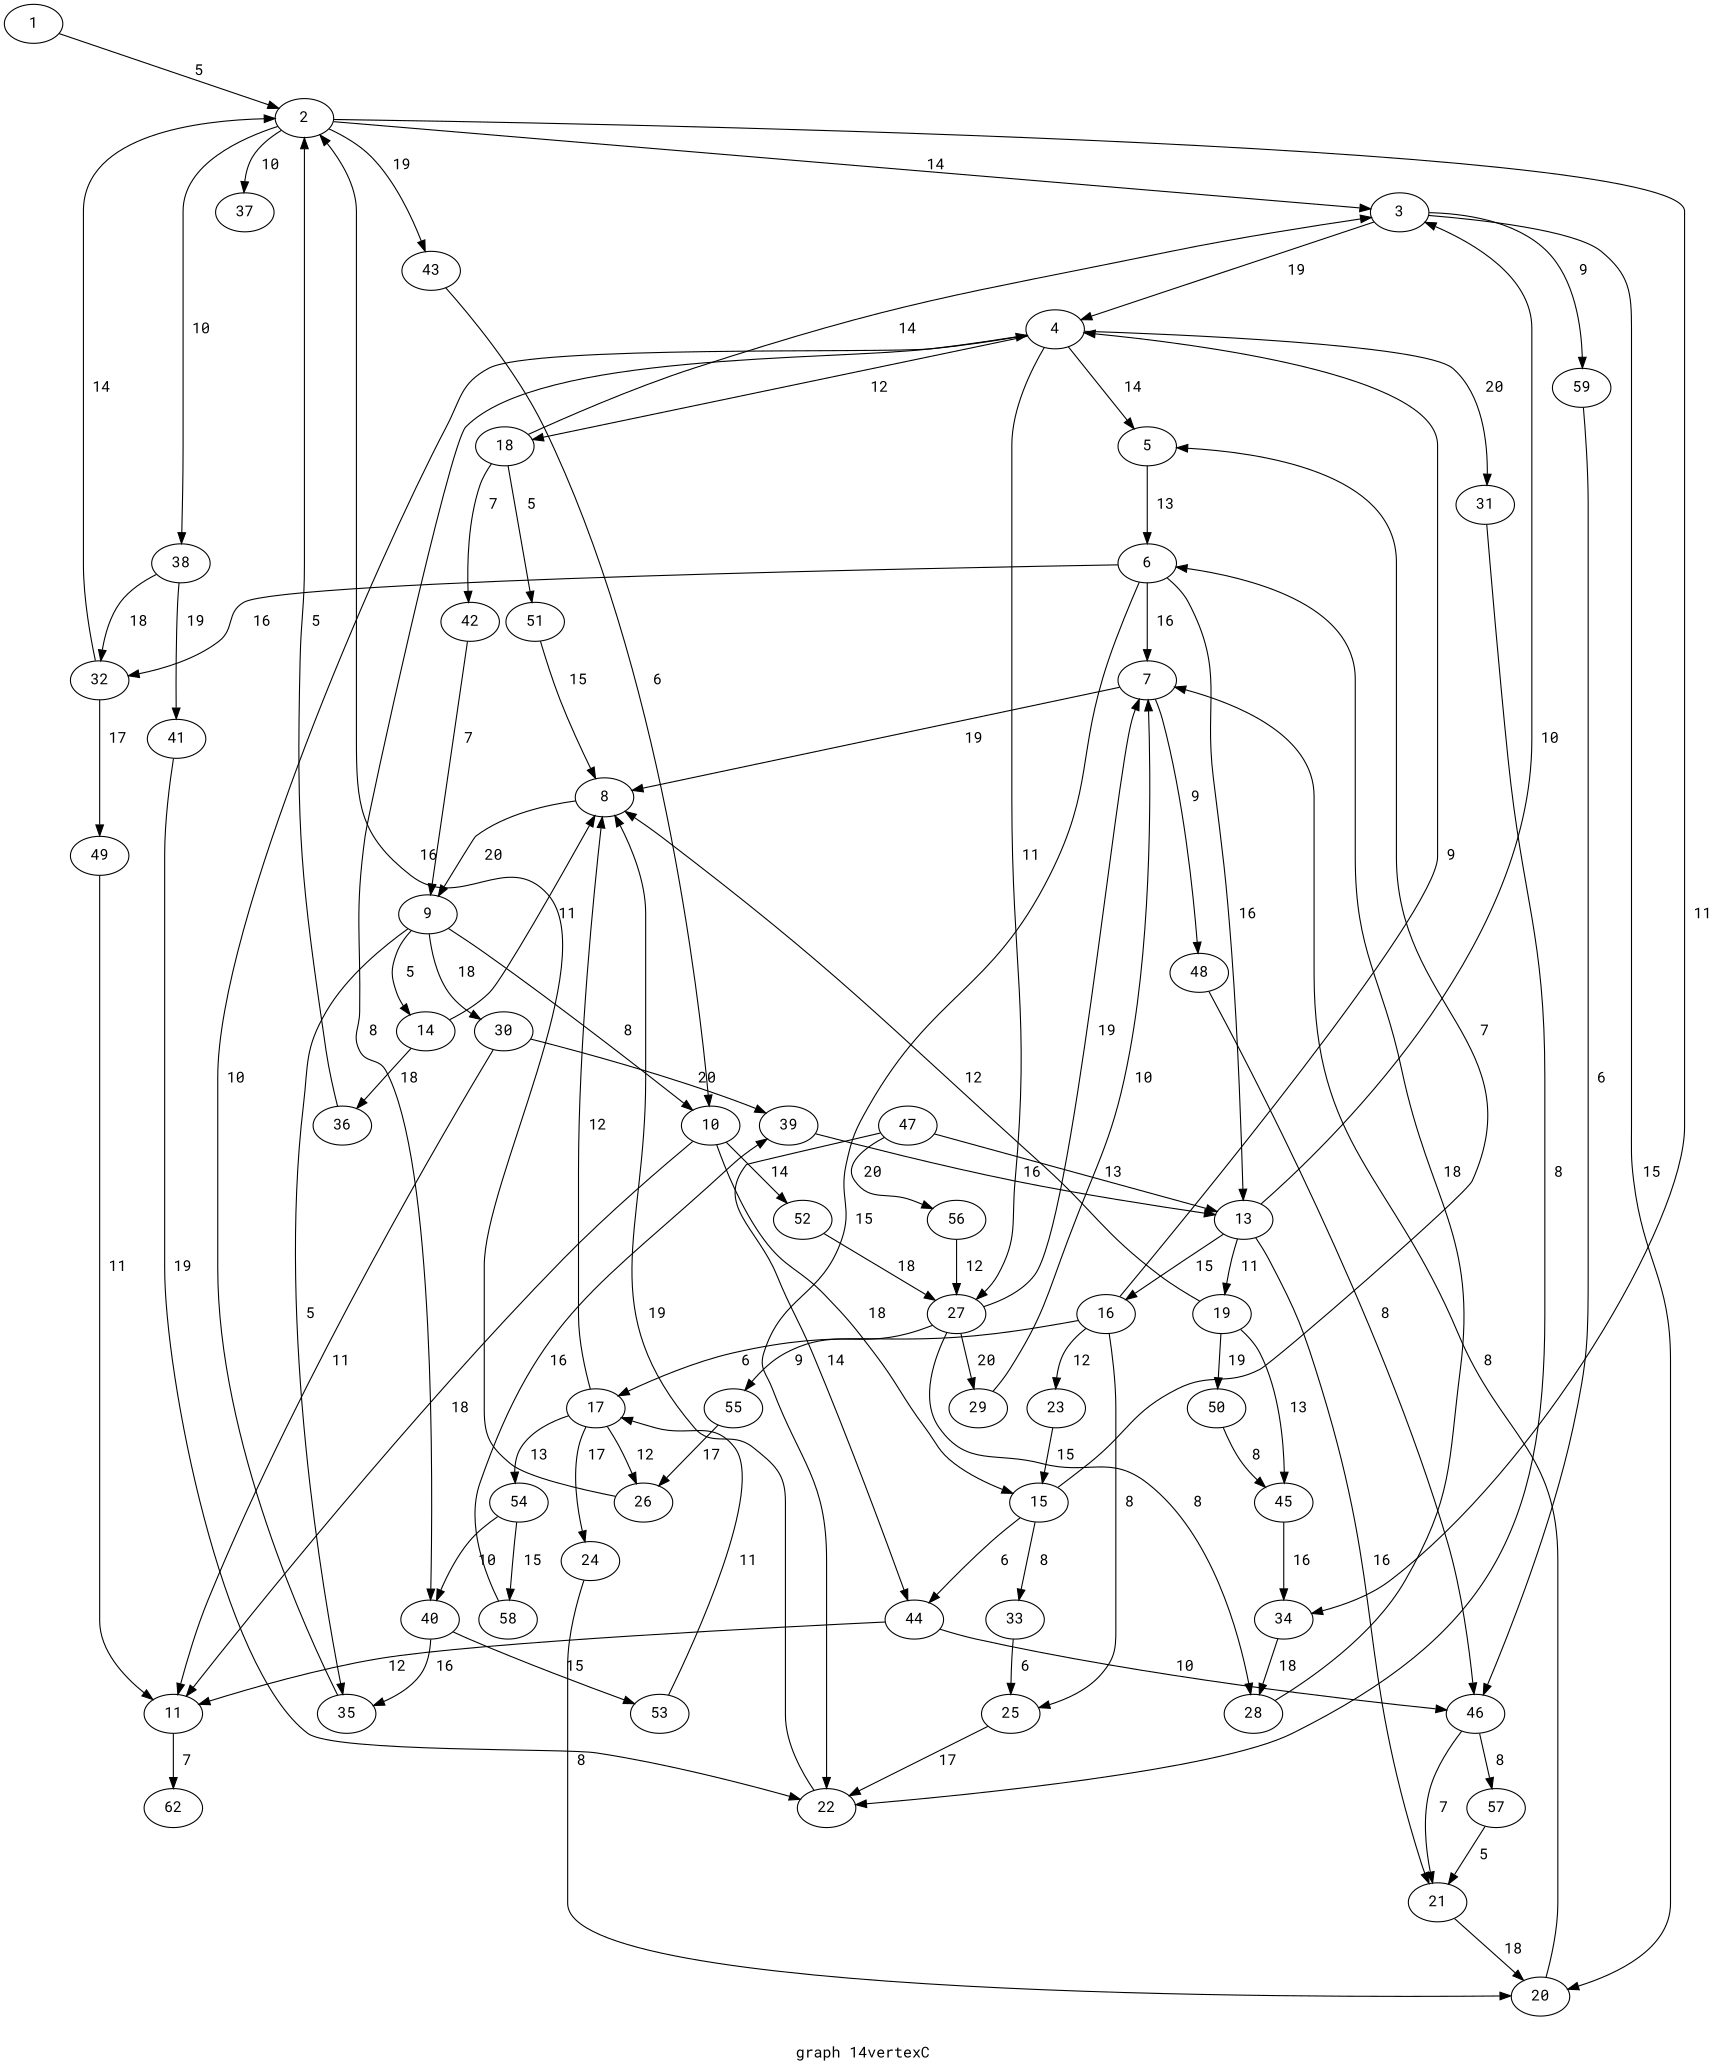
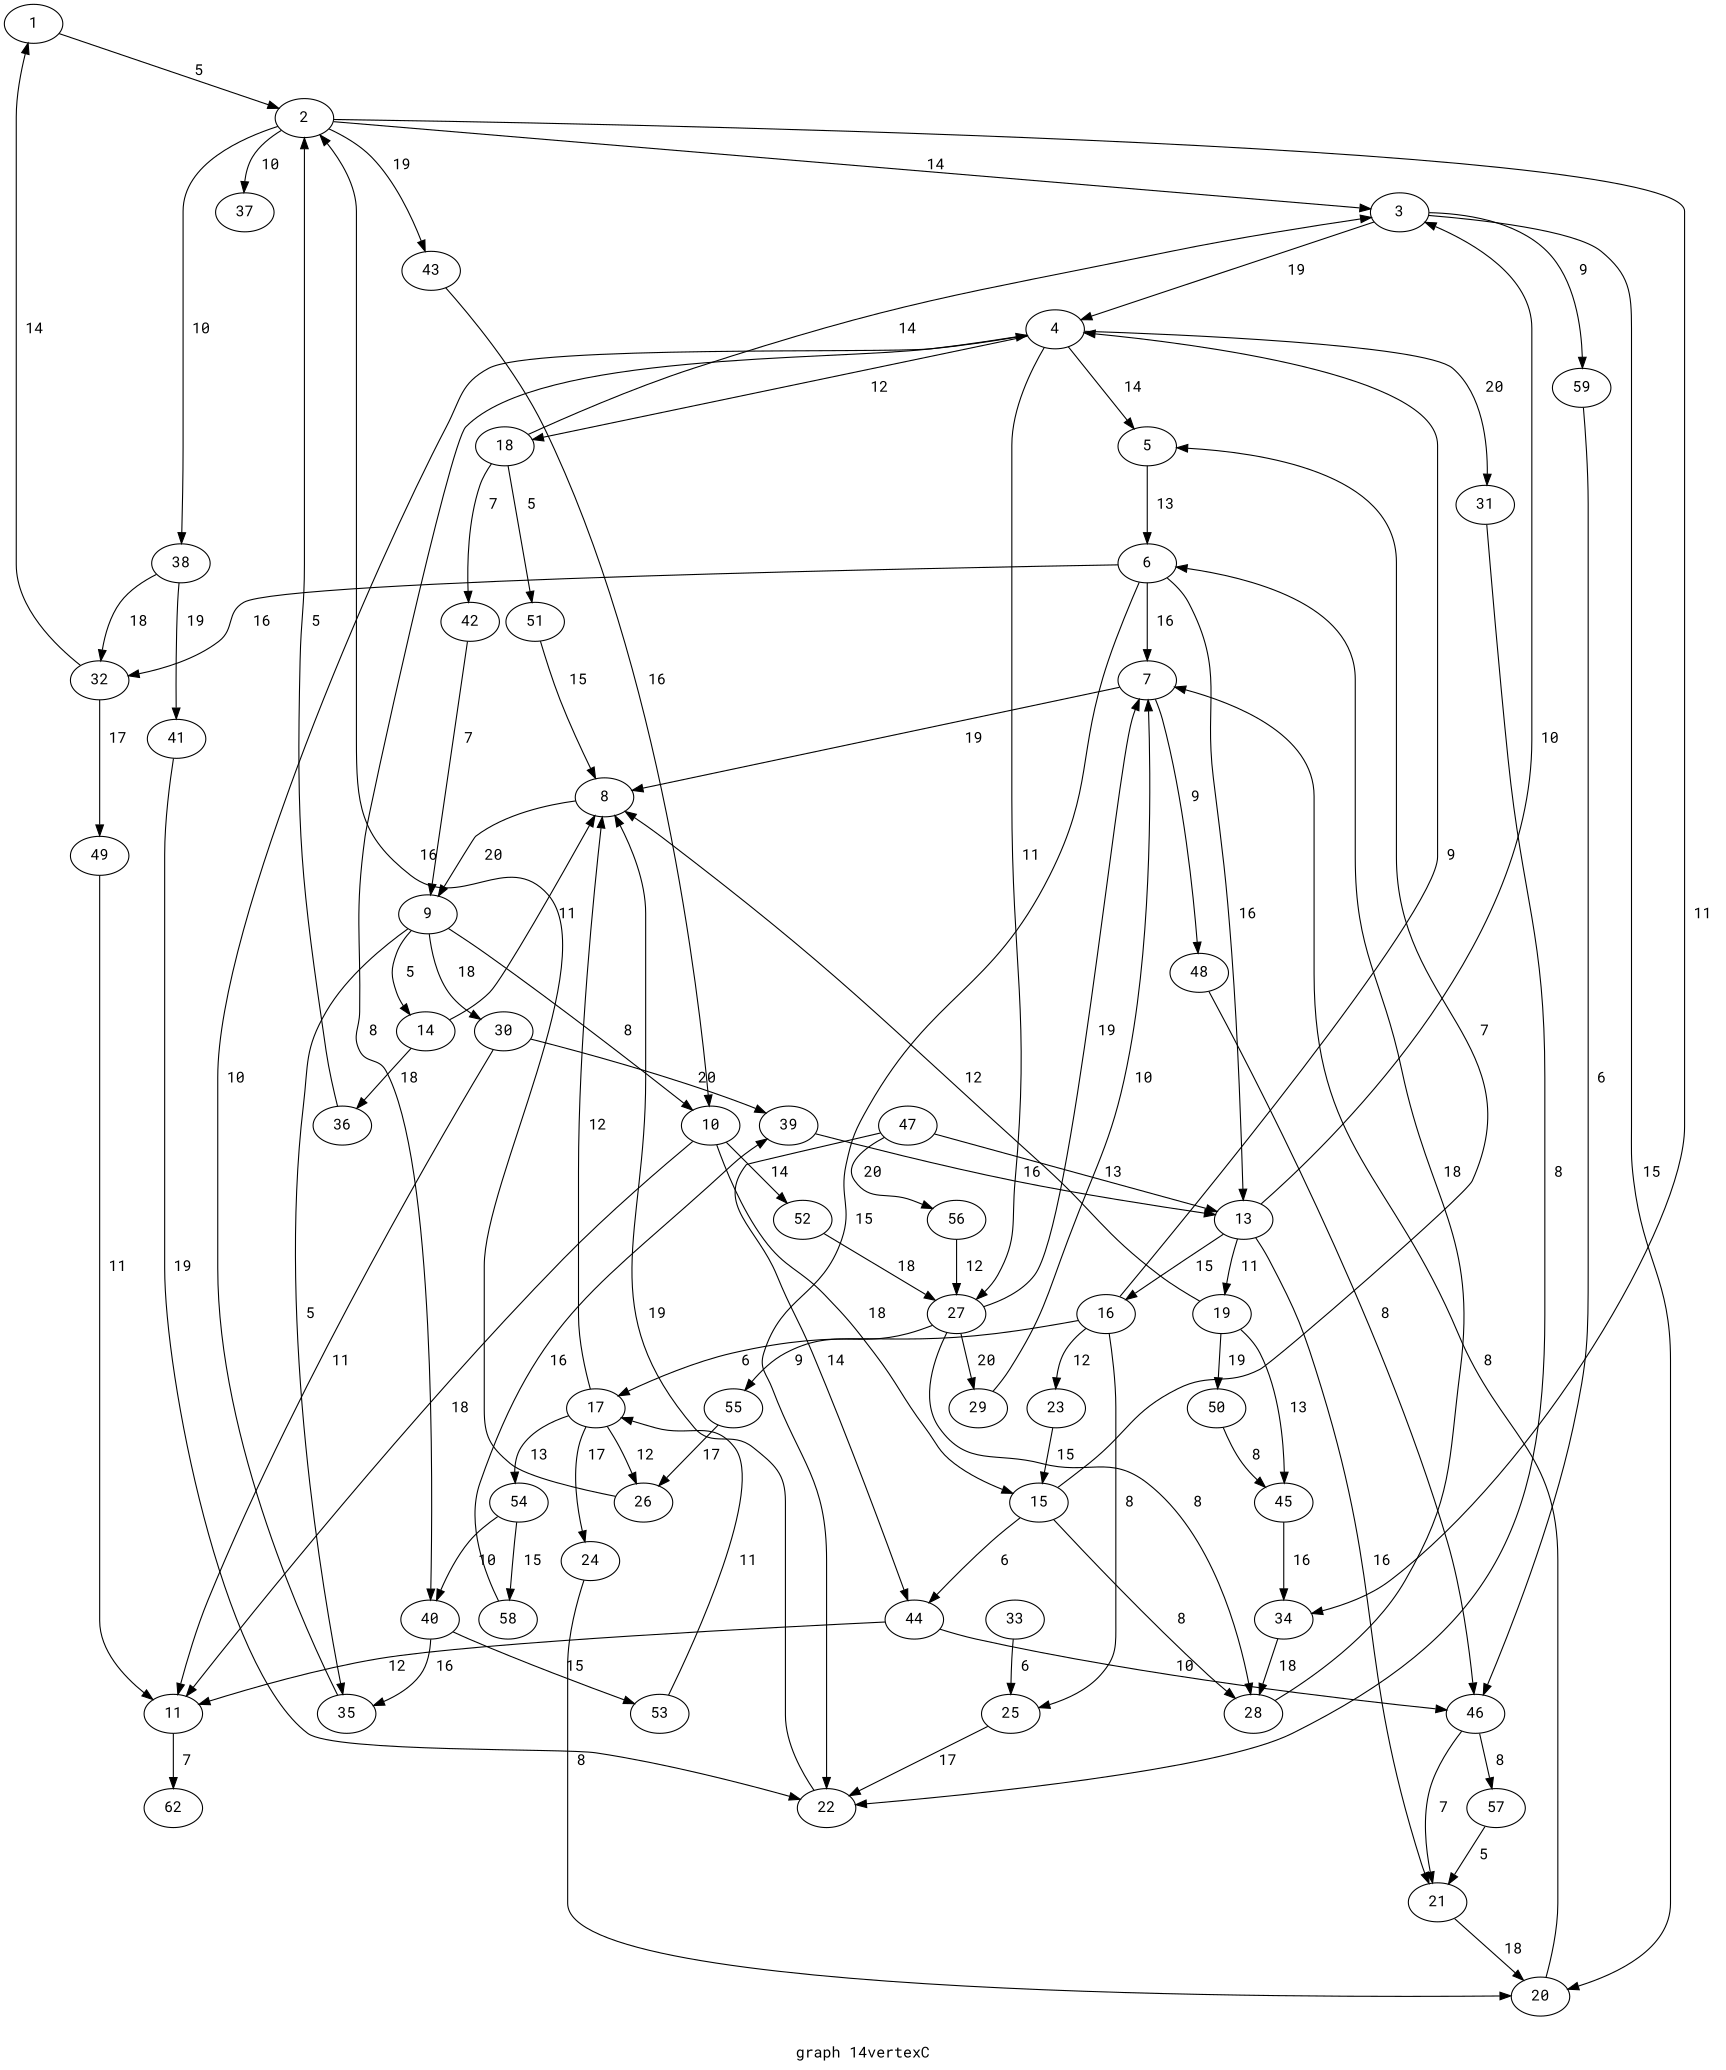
(83, 325) -> (16, 370)
(658, 680) -> (658, 680)
(1028, 1556) -> (1138, 1608)
